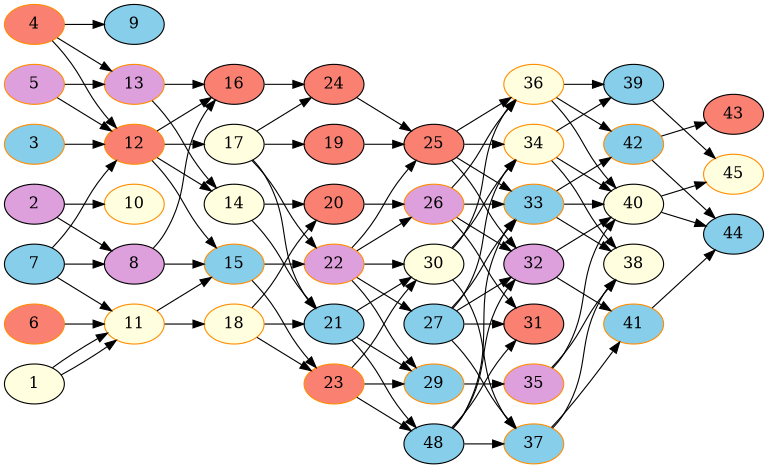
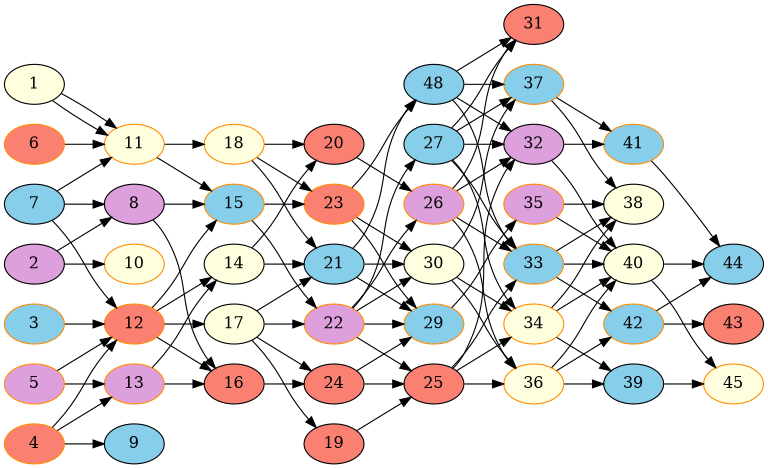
none -> (377, 358)
